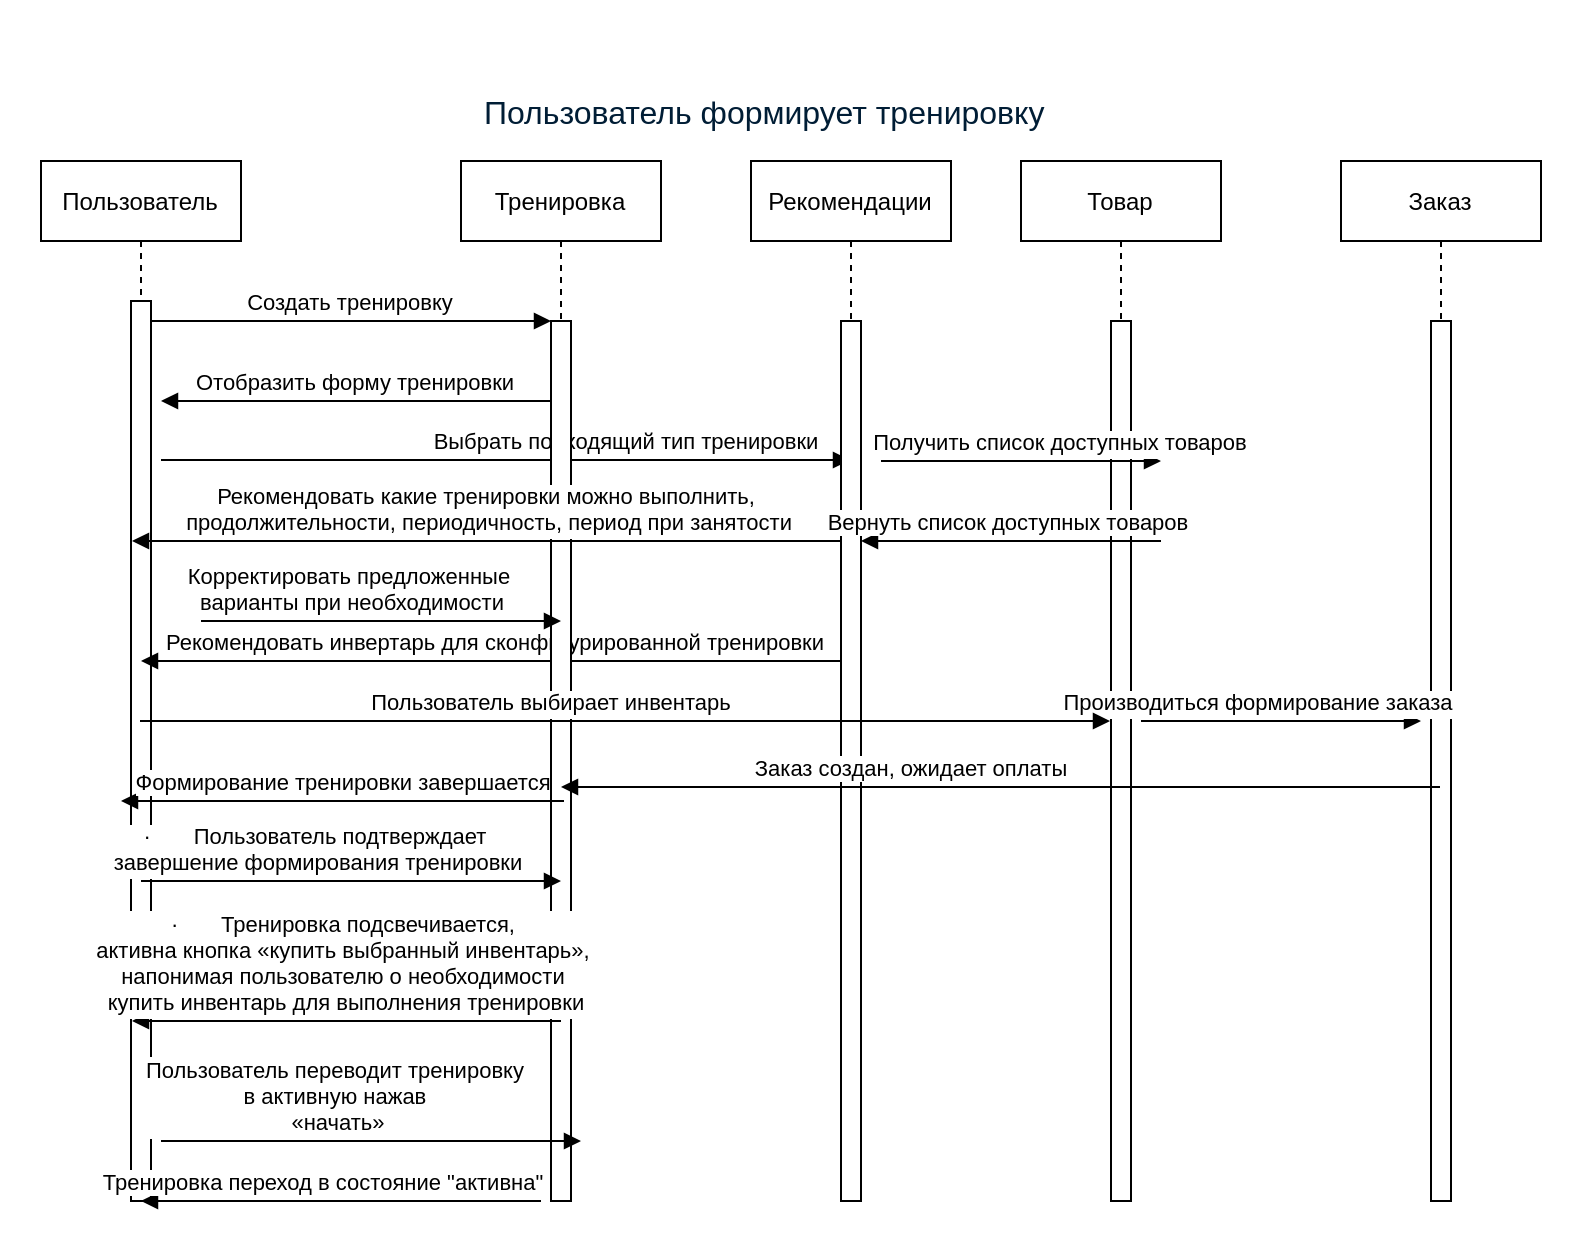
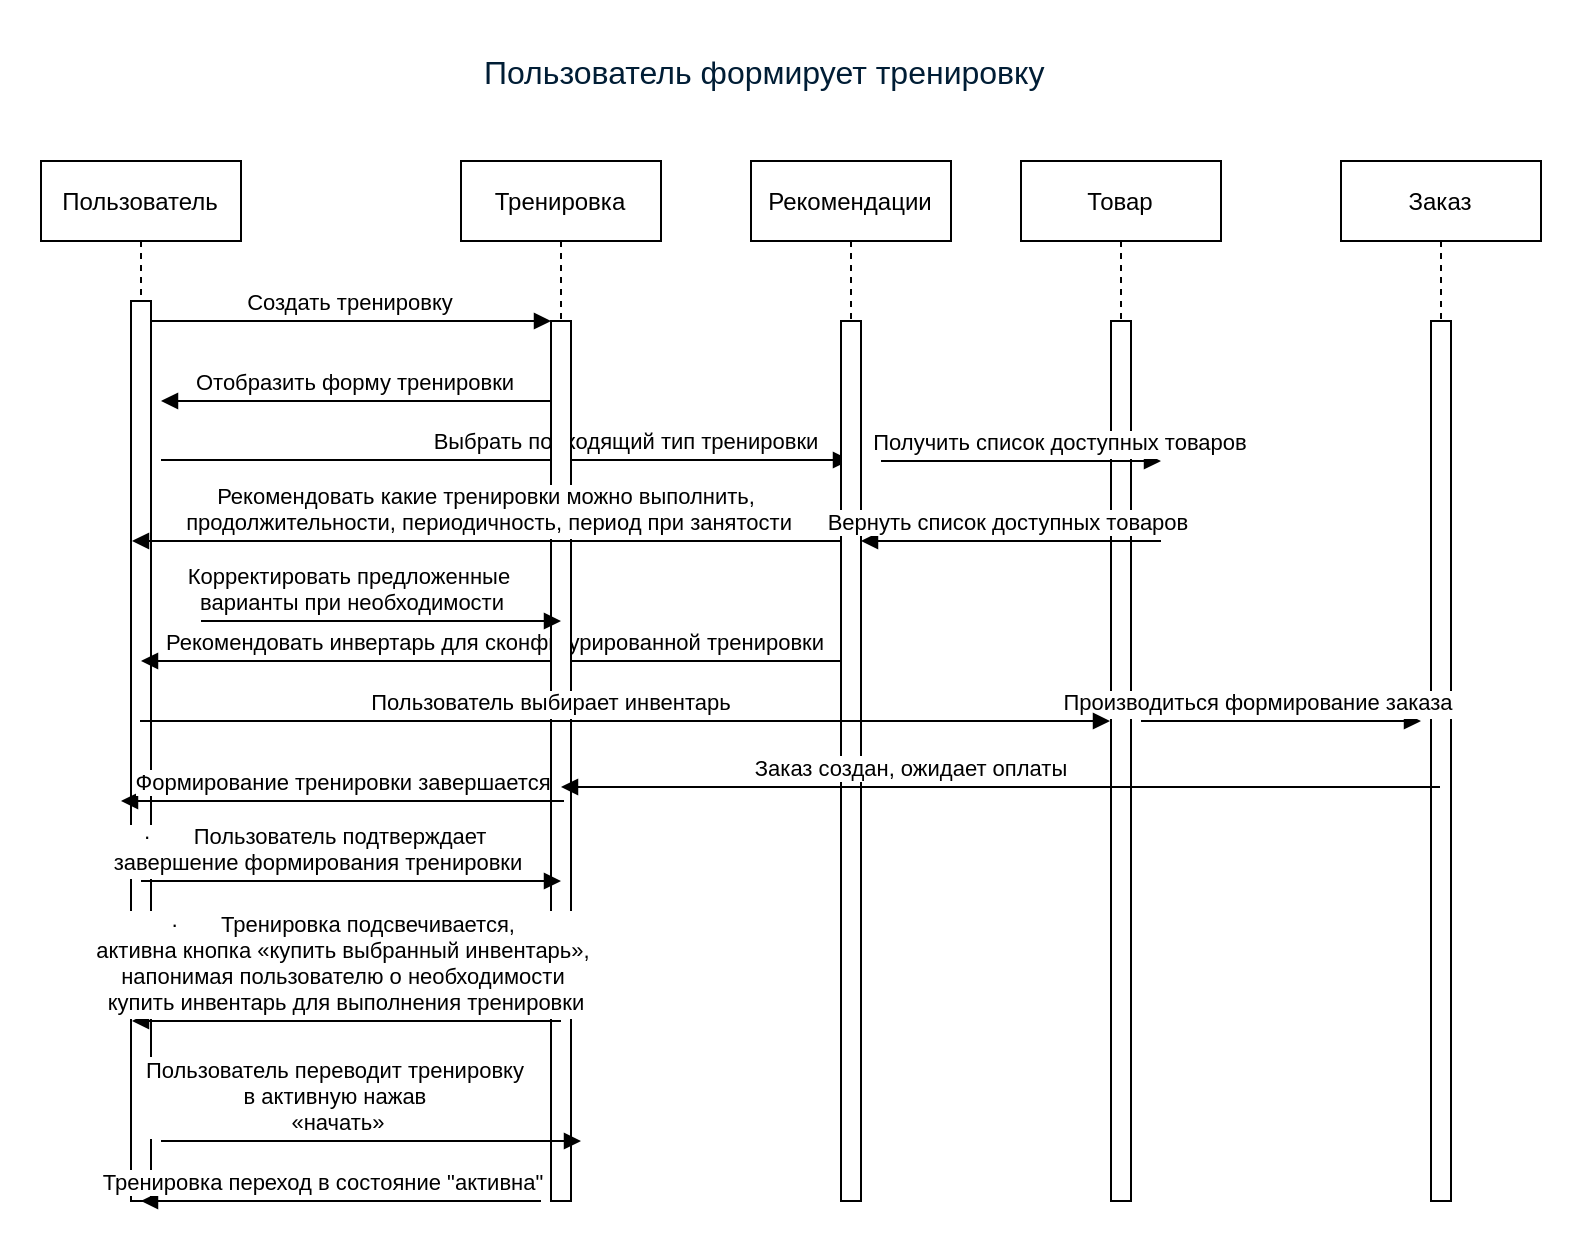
(851, 111) -> (851, 71)
